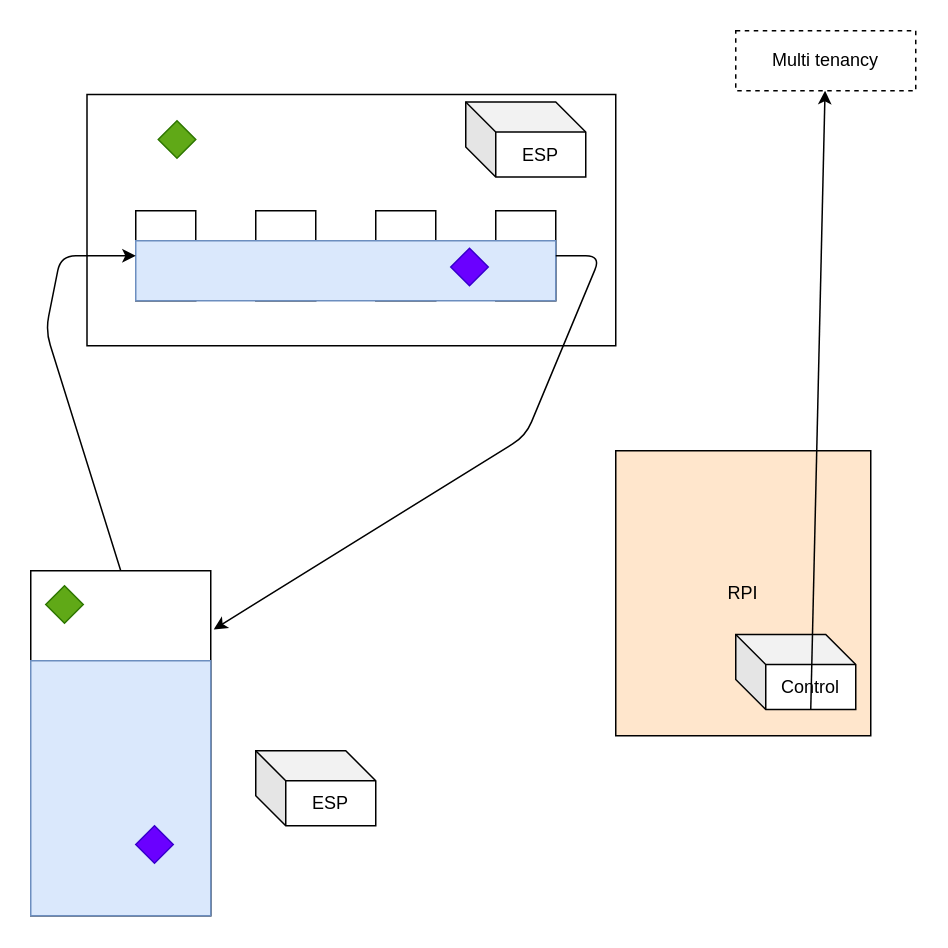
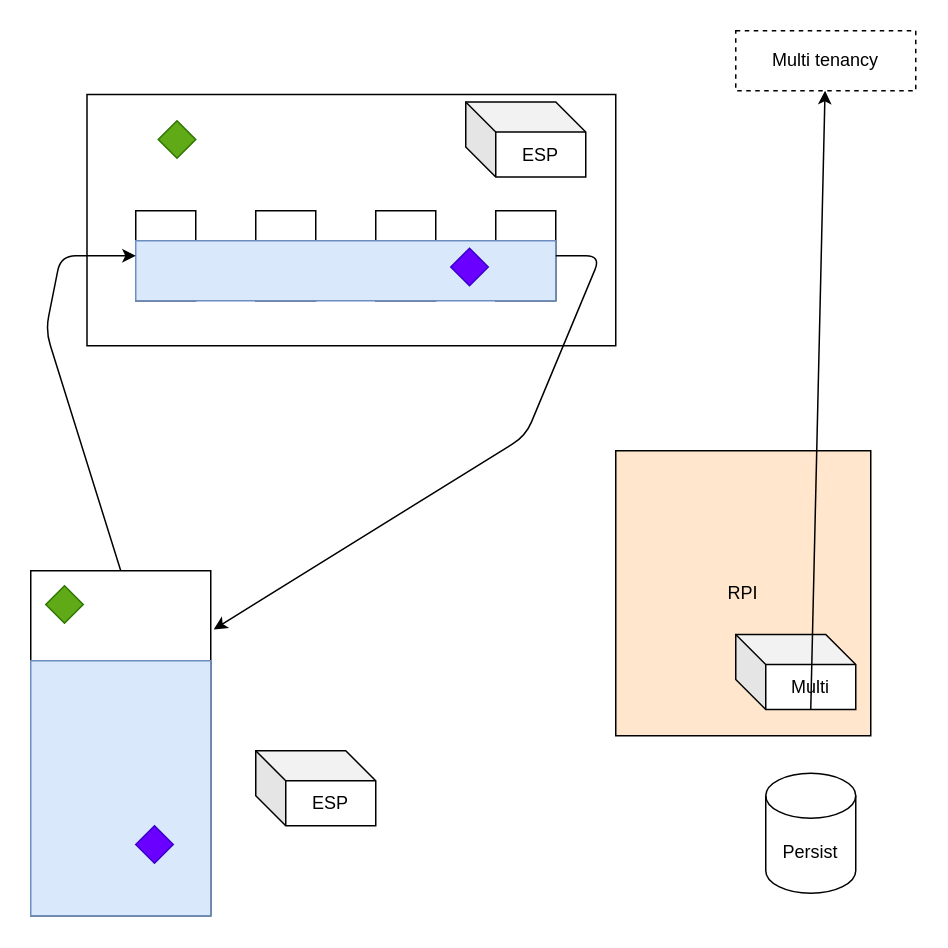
(811, 688) -> (811, 688)
none -> (811, 833)
